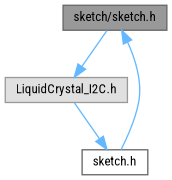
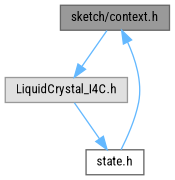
(115, 18) -> (115, 18)
(66, 90) -> (66, 90)
(115, 162) -> (115, 162)
